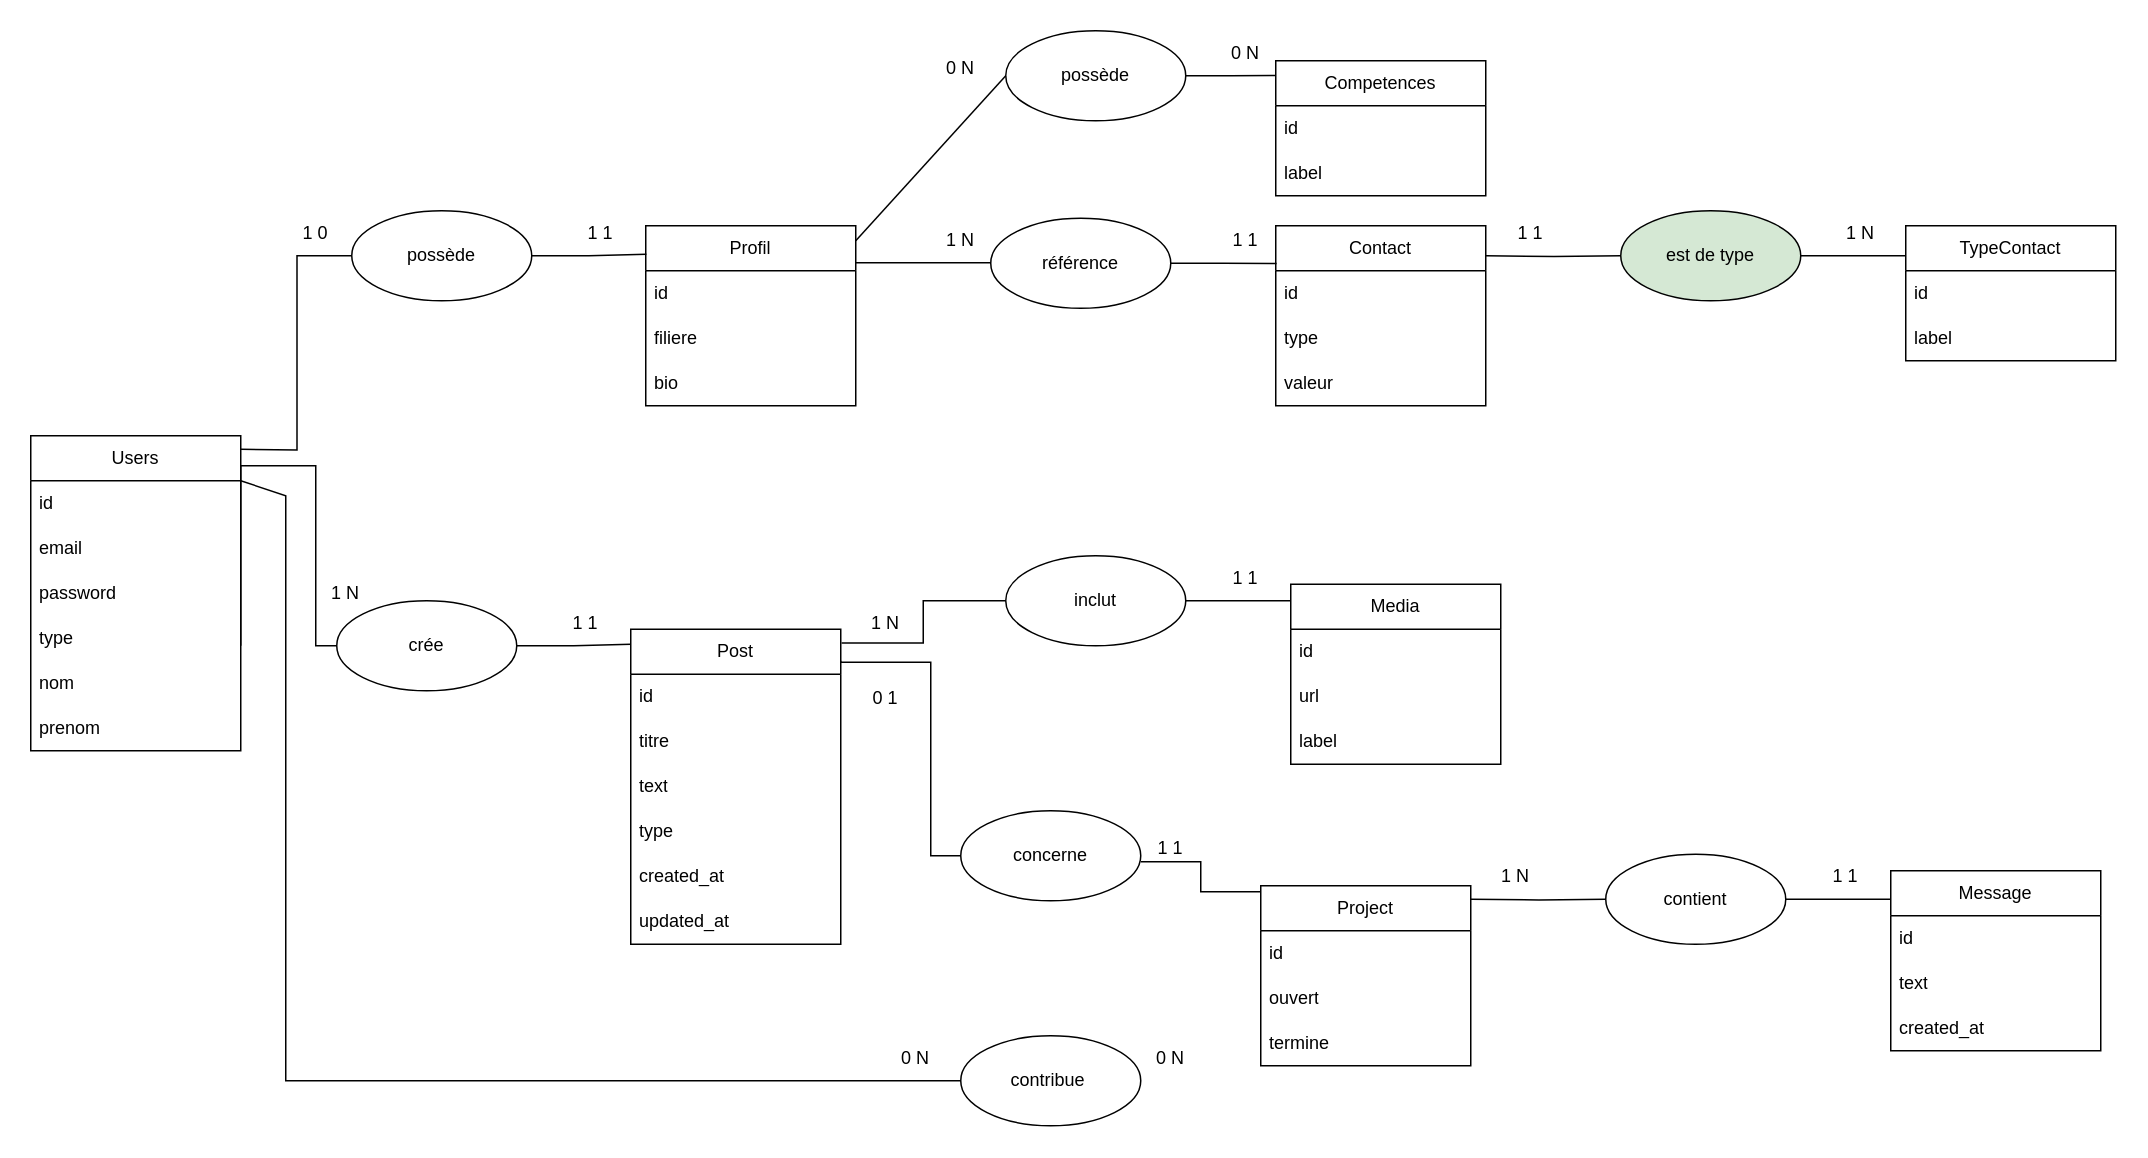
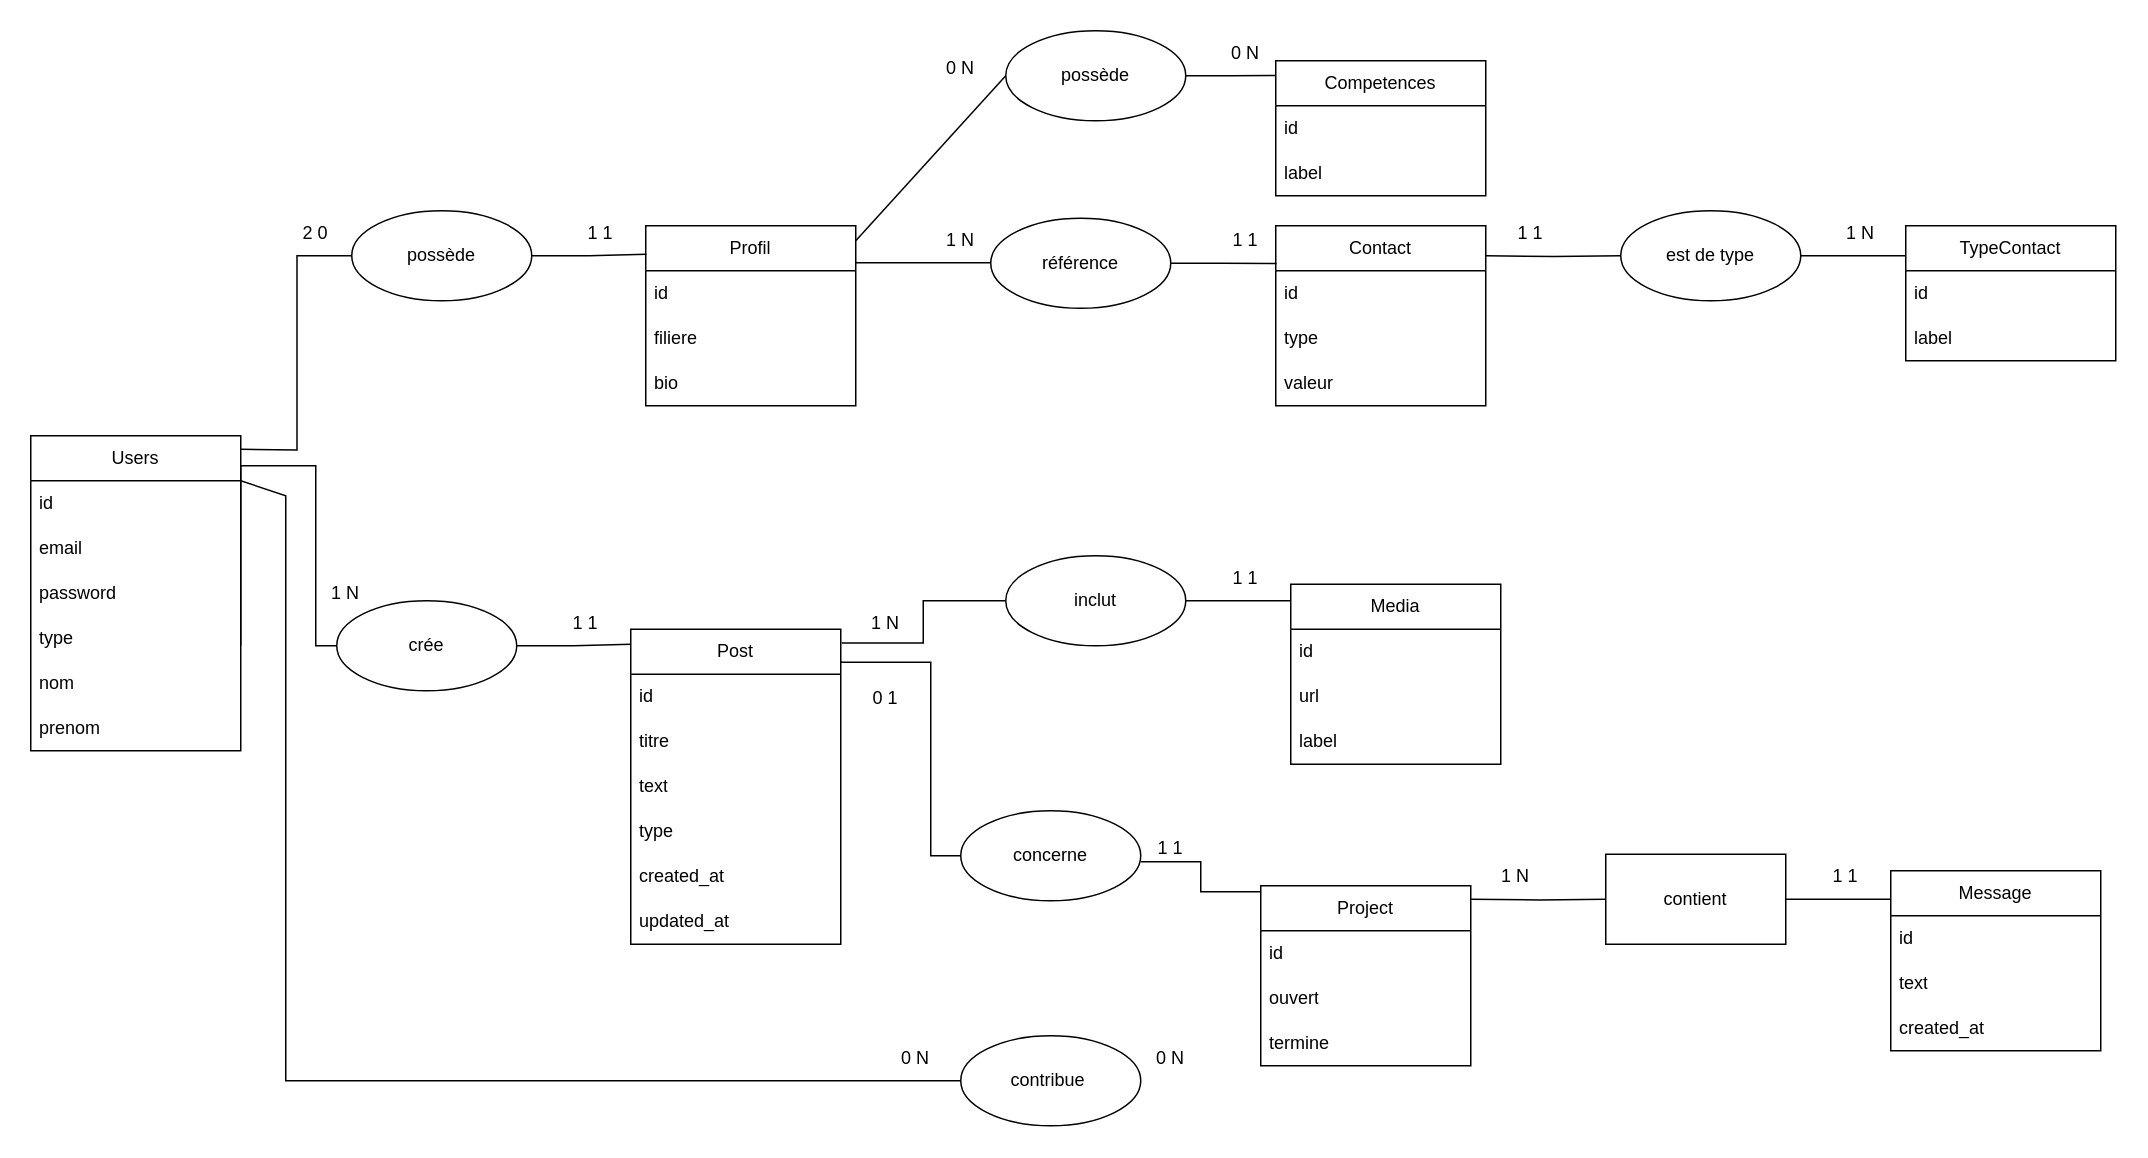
(316, 233) -> (316, 233)
(1711, 256) -> (1711, 256)
(1696, 899) -> (1696, 899)
